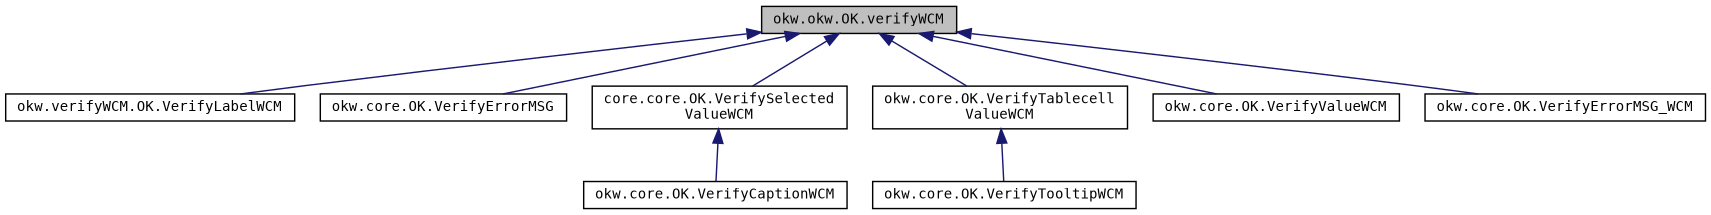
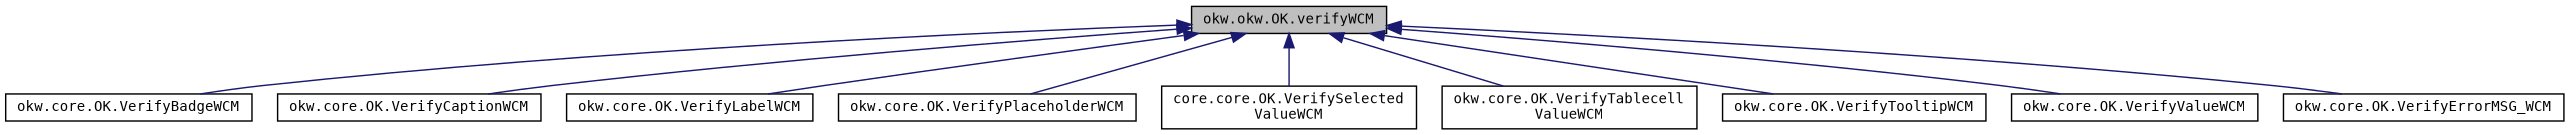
none -> (129, 107)
(150, 107) -> (690, 107)
(443, 107) -> (987, 107)
(717, 162) -> (832, 57)
(1003, 162) -> (1579, 65)
